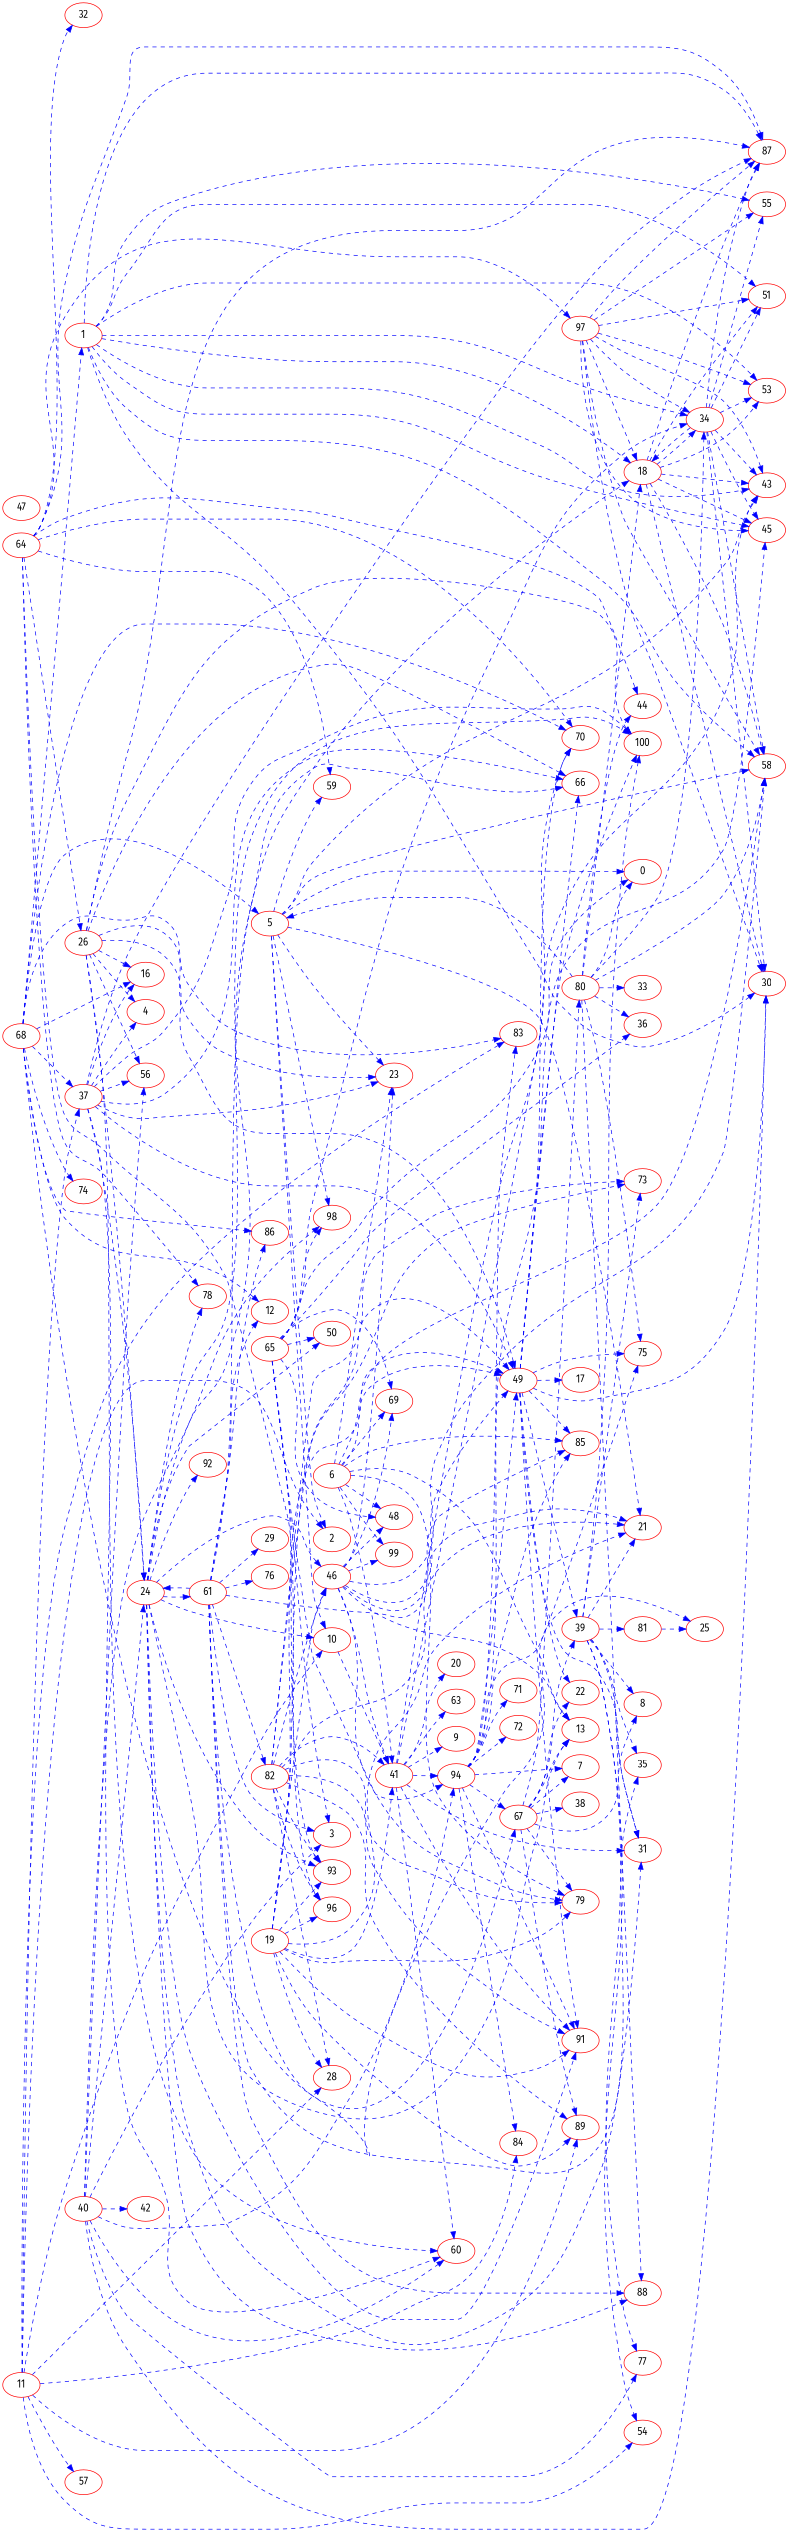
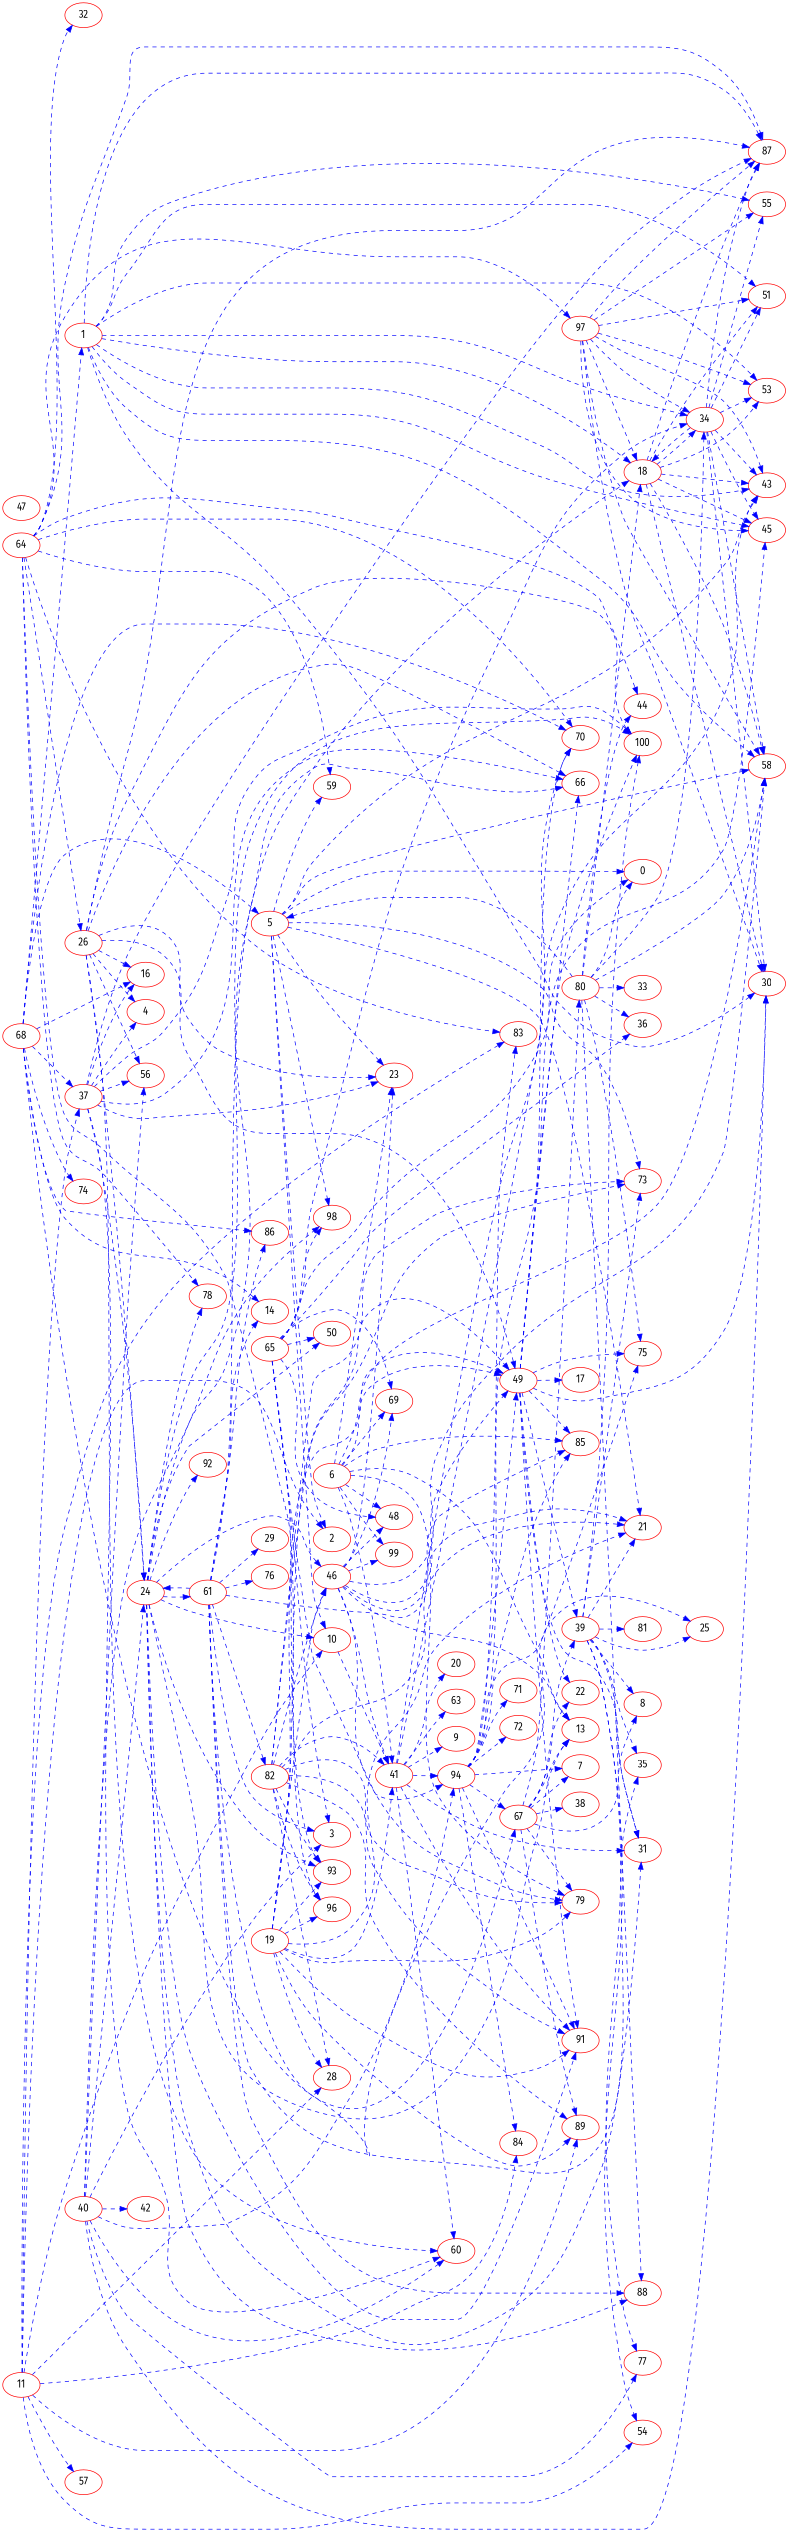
none -> (516, 970)
(202, 1003) -> (185, 873)
(335, 1186) -> none
(270, 1312) -> (270, 1312)
(670, 1629) -> (639, 1650)
